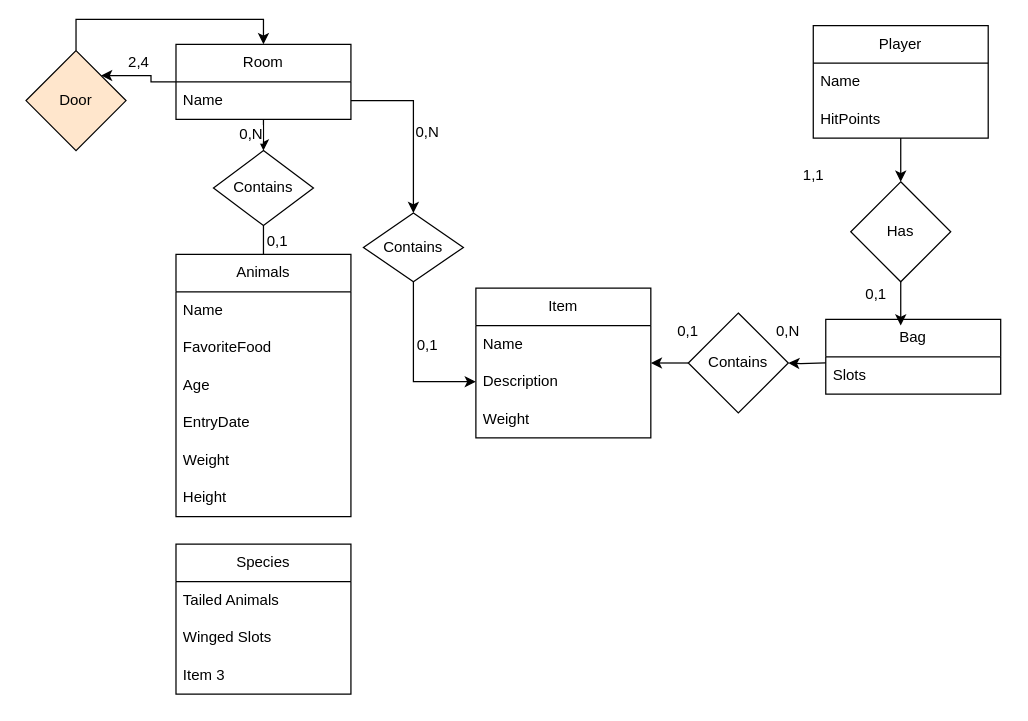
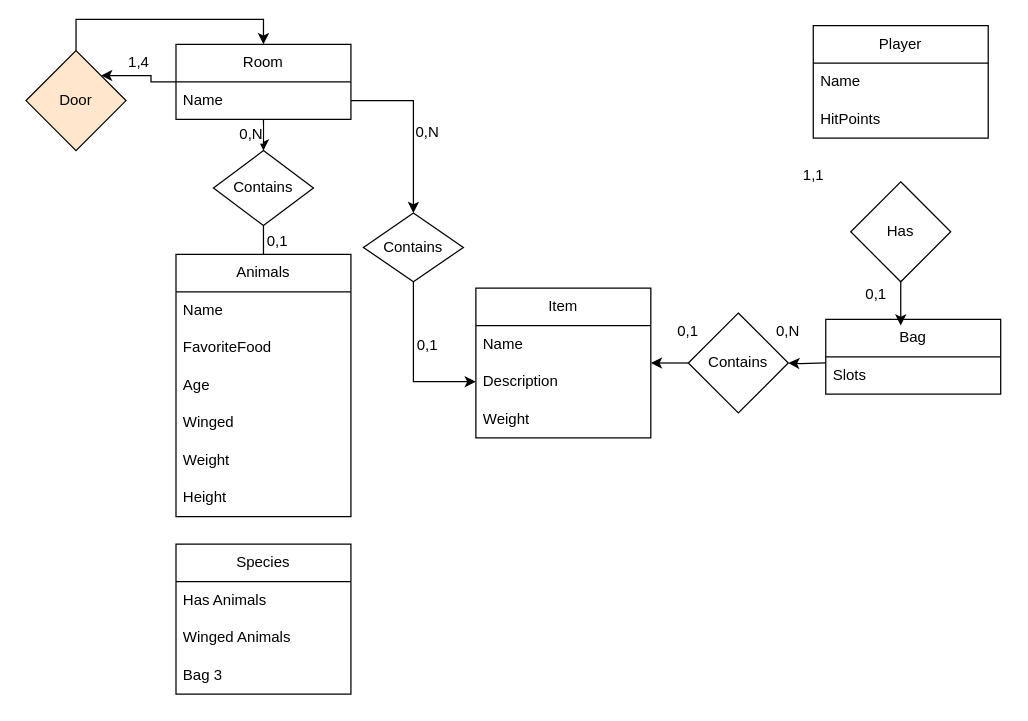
(139, 63) -> (139, 63)
(901, 162) -> none
(221, 423) -> (206, 423)
(232, 601) -> (223, 601)
(228, 638) -> (234, 638)
(206, 676) -> (202, 676)
